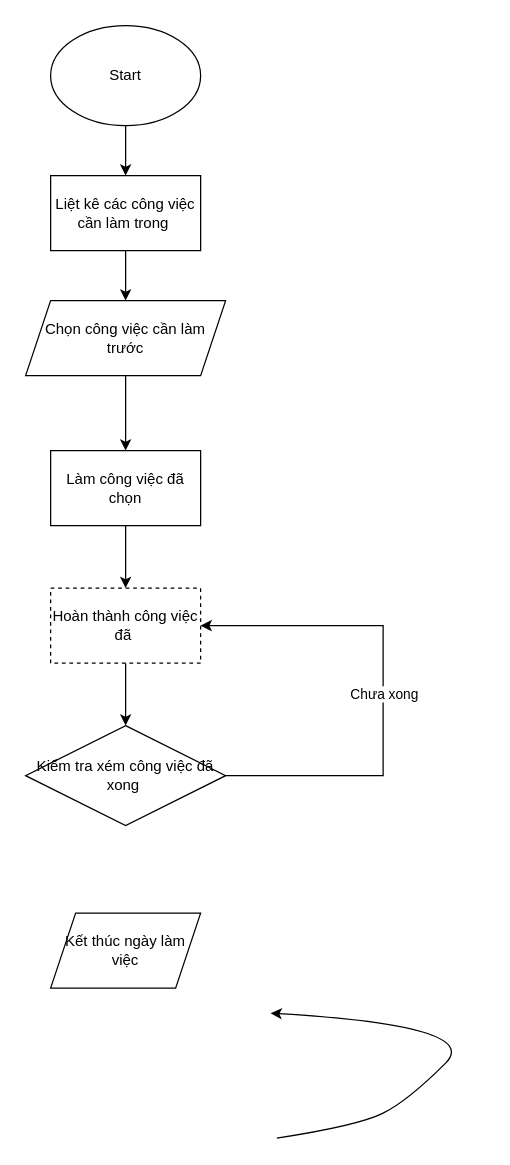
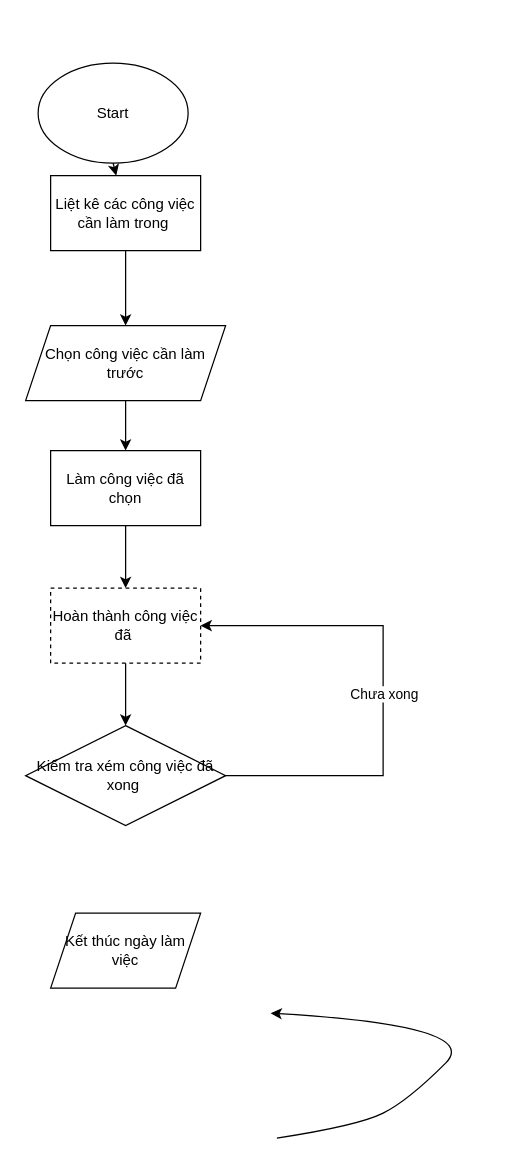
(126, 76) -> (113, 113)
(126, 338) -> (126, 363)
